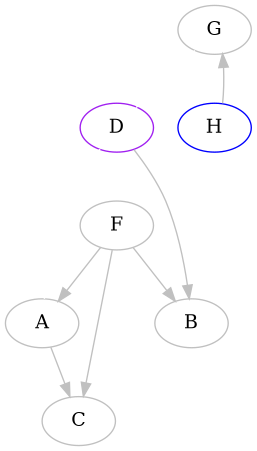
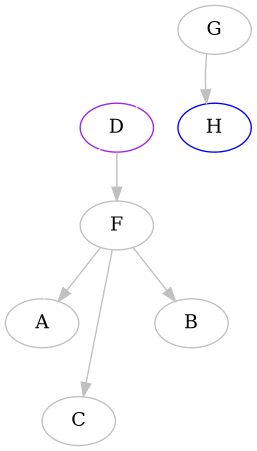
(224, 85) -> (206, 72)
(171, 213) -> (117, 170)
(58, 366) -> none
